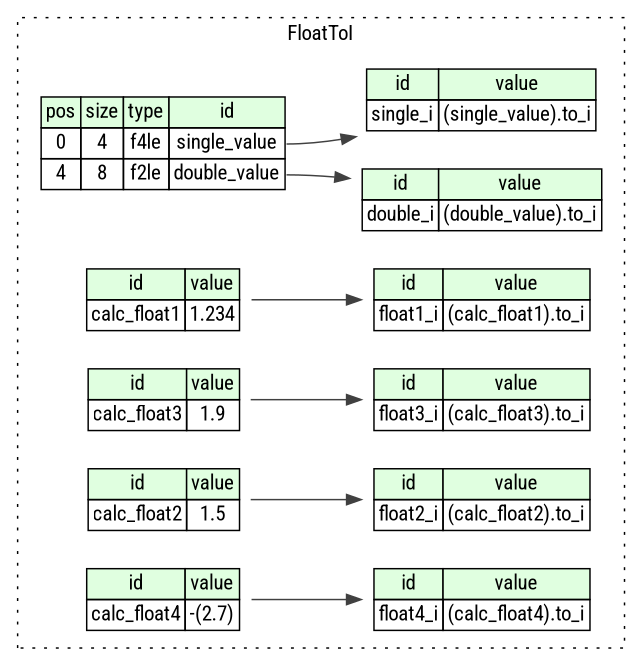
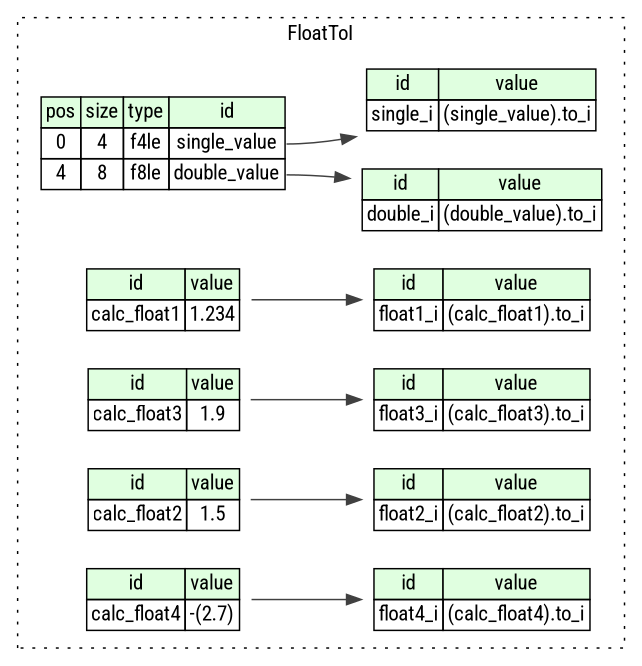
(146, 173) -> (146, 173)
